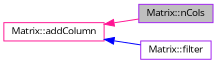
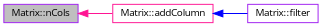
(126, 21) -> (100, 13)
